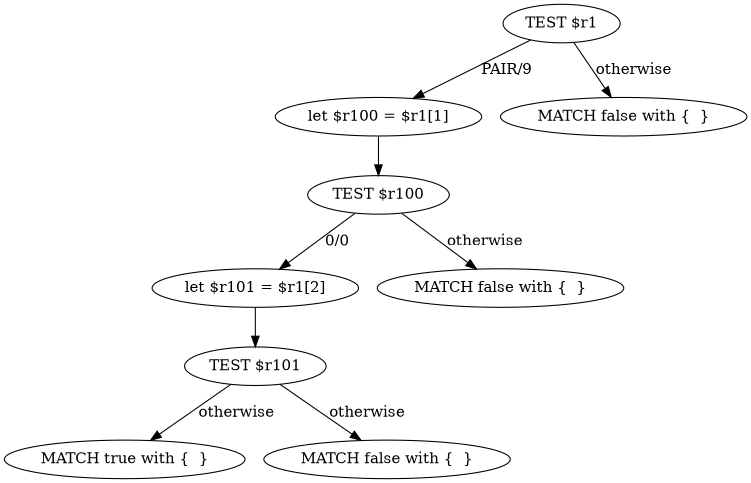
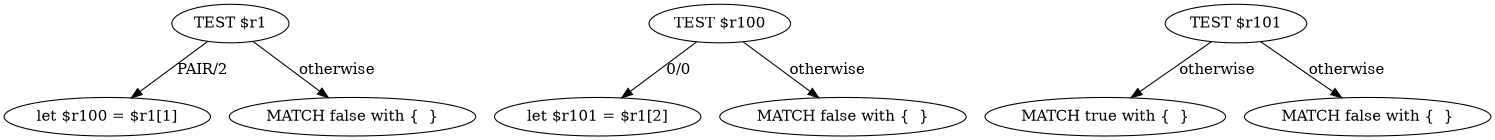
(507, 70) -> (203, 70)
(378, 151) -> none
(255, 322) -> none
